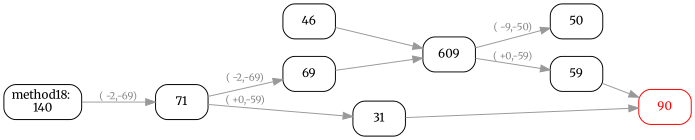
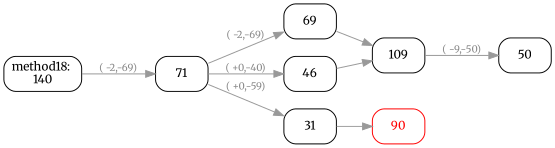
(449, 54) -> (399, 55)
none -> (241, 74)
(577, 74) -> none
